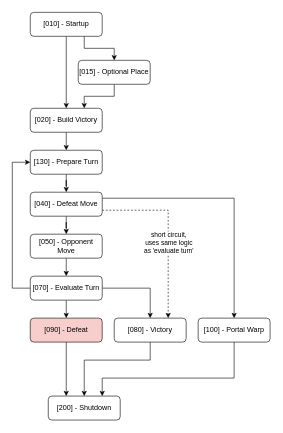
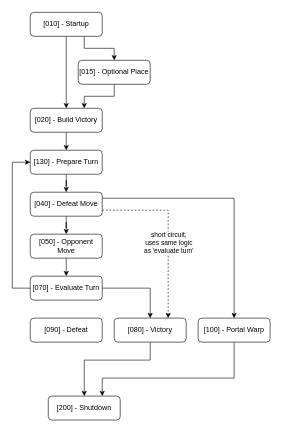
(66, 312) -> none
(66, 330) -> (66, 330)
(66, 390) -> none
